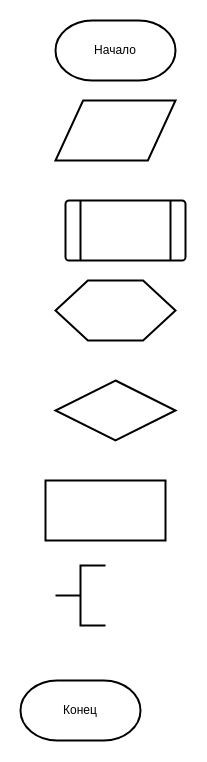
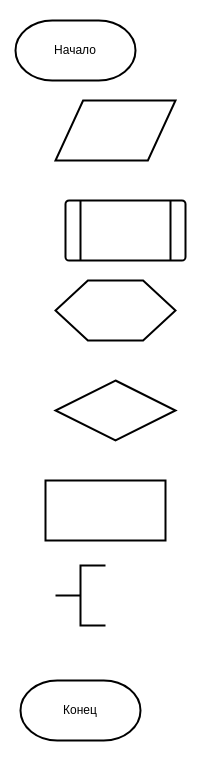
(116, 51) -> (76, 51)
